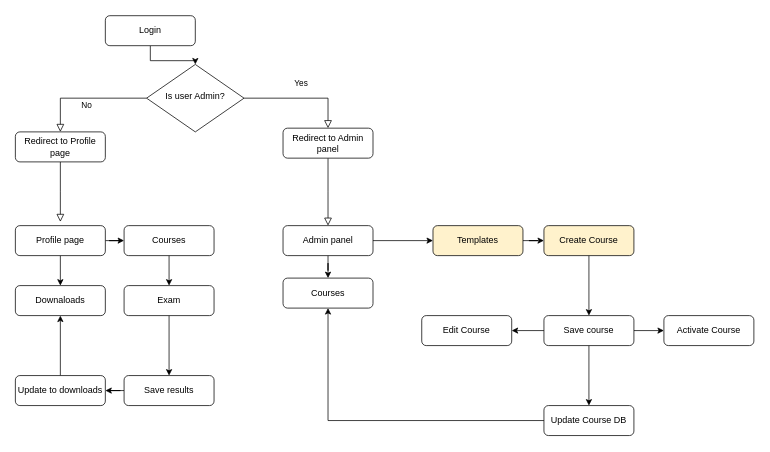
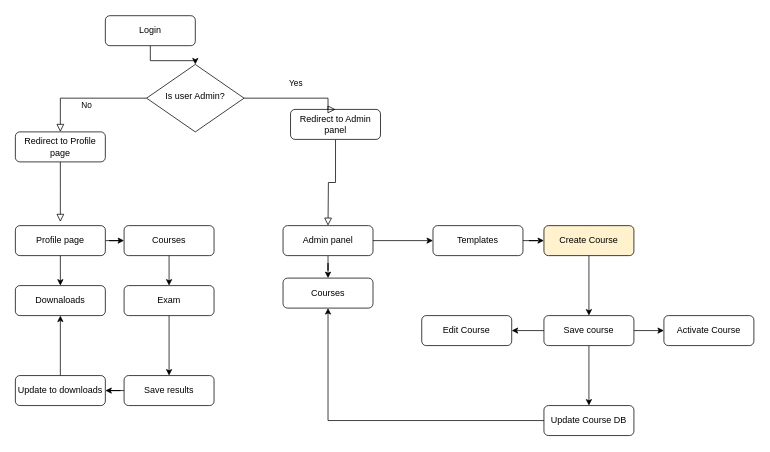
(328, 143) -> (336, 124)
(478, 240) -> (478, 240)
